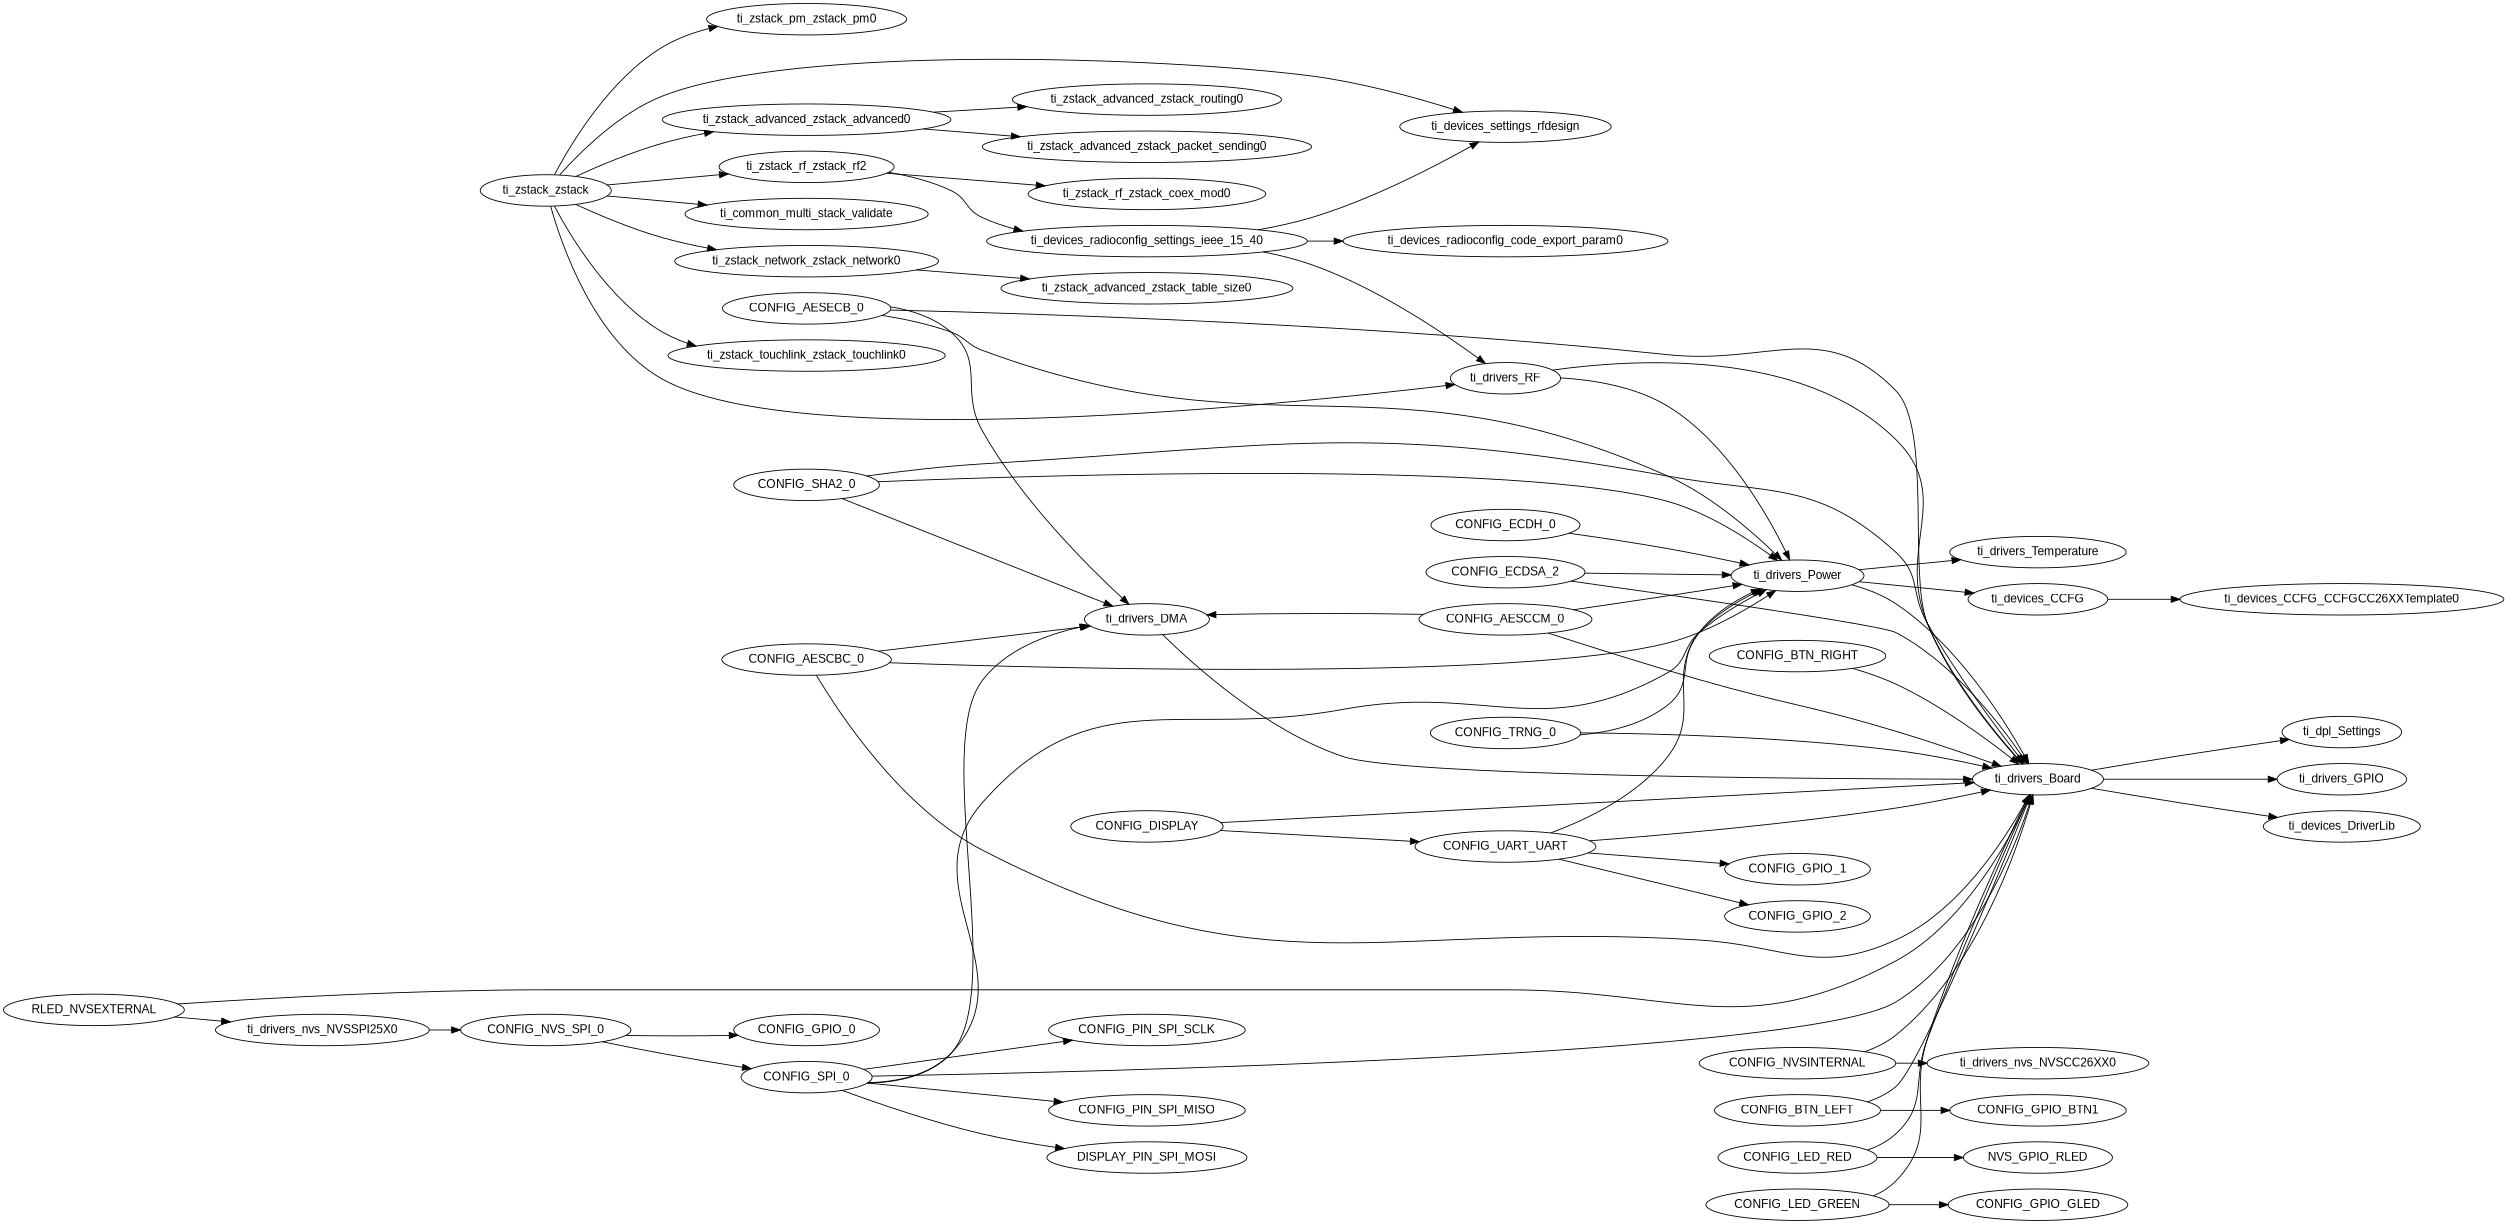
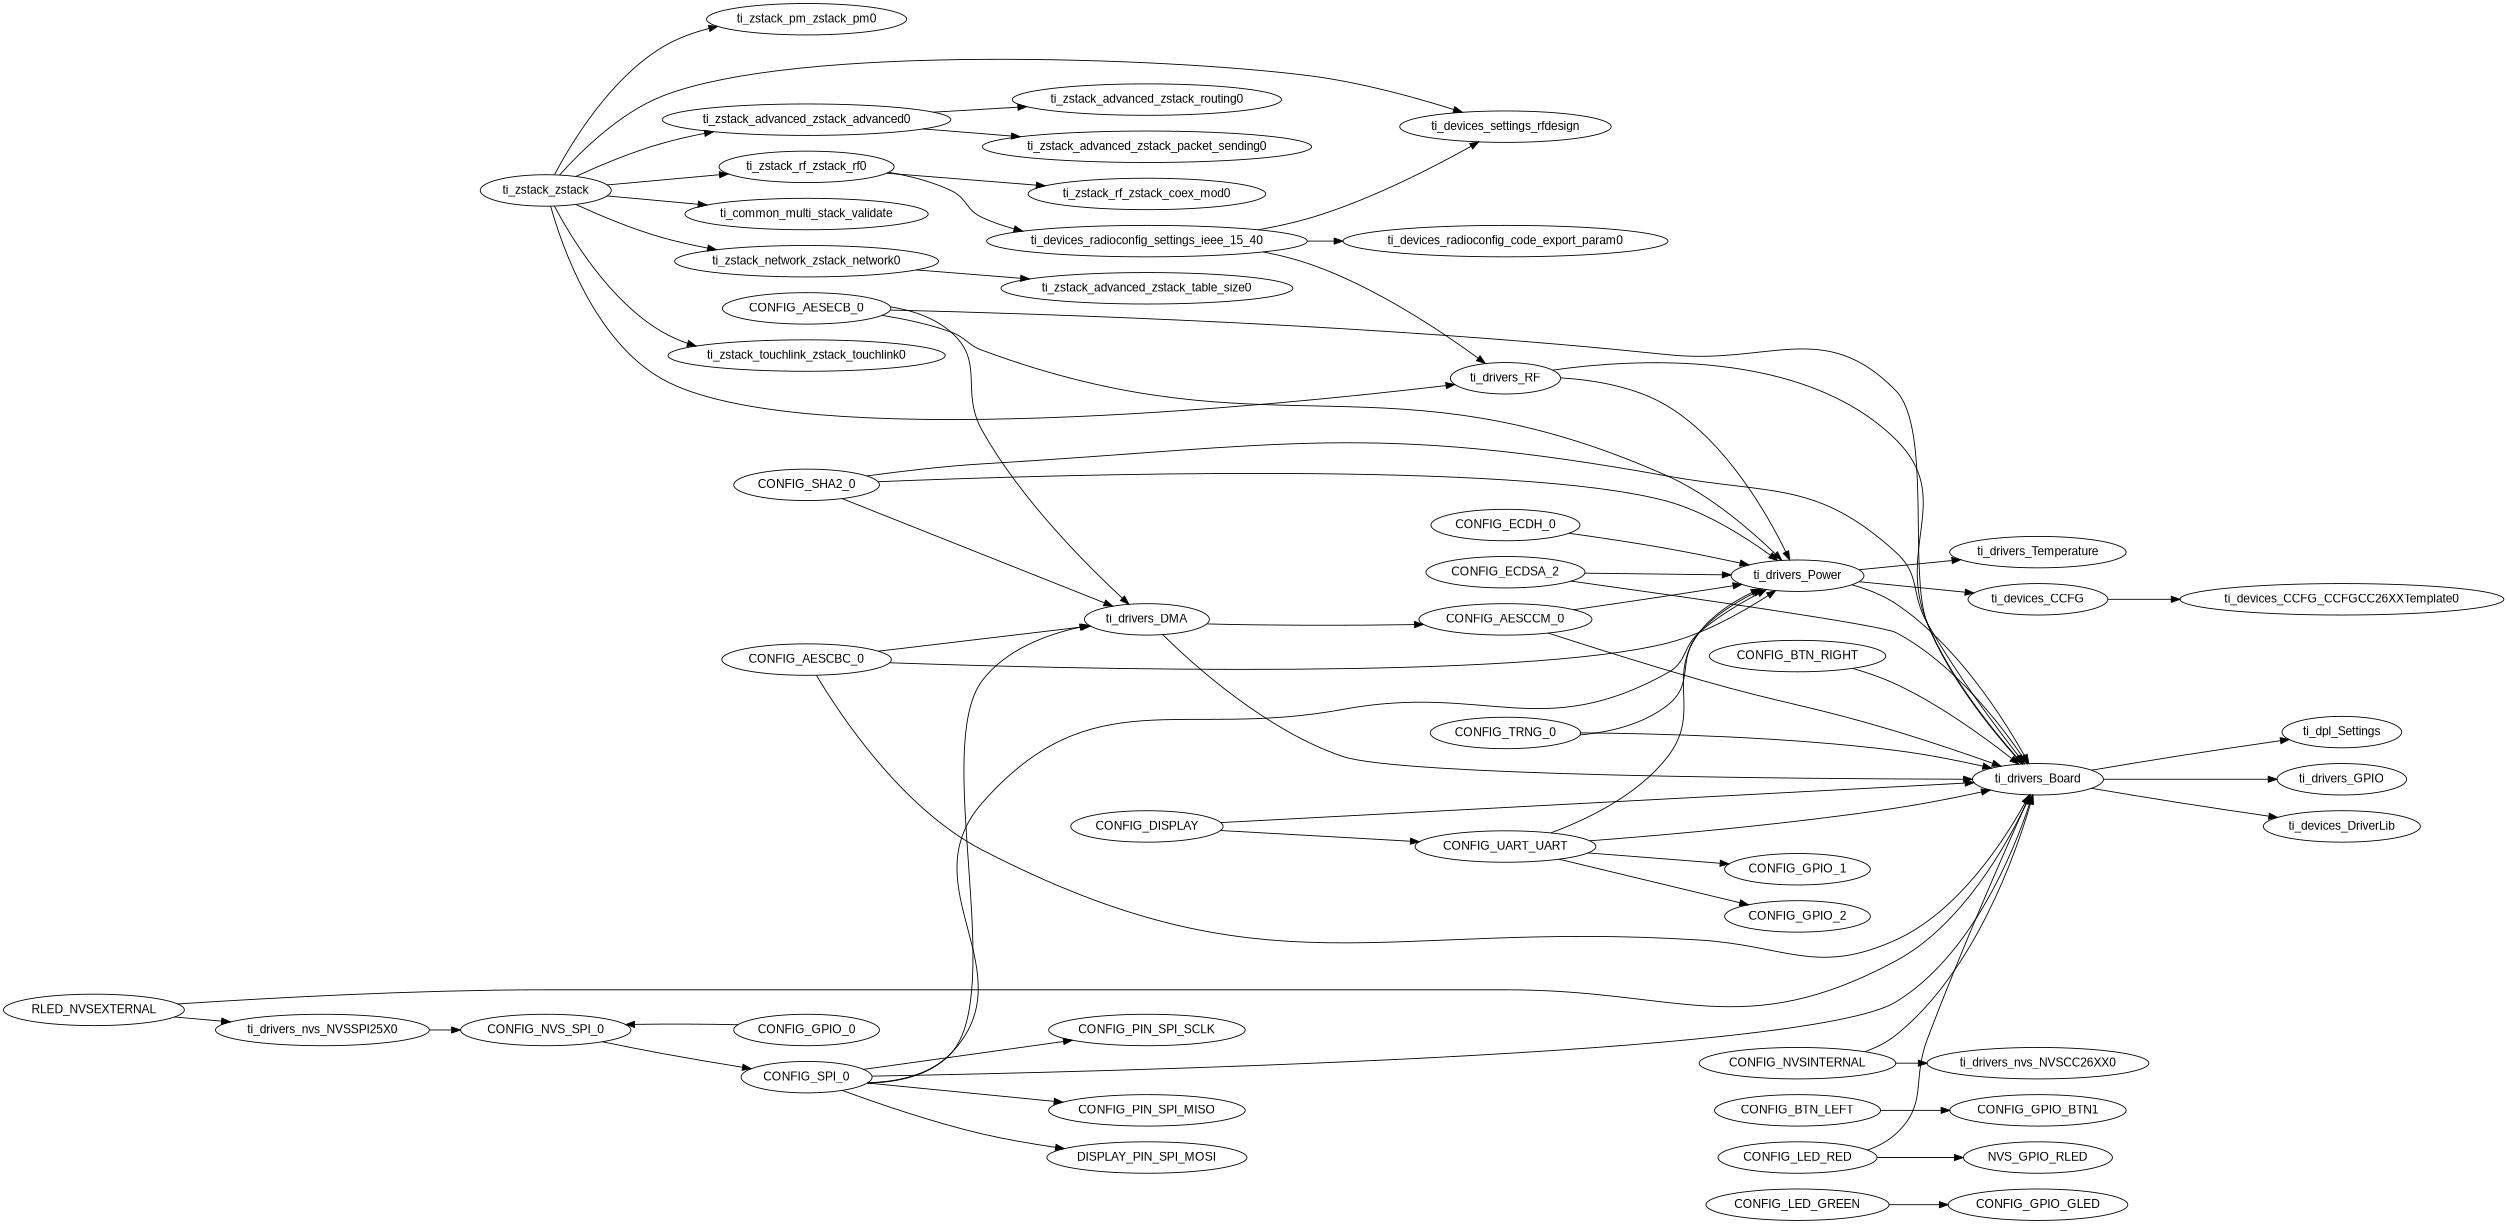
(807, 167) -> (807, 167)
(1320, 613) -> (1311, 625)
(1961, 962) -> none
(1940, 1002) -> none
(677, 1036) -> (686, 1024)
